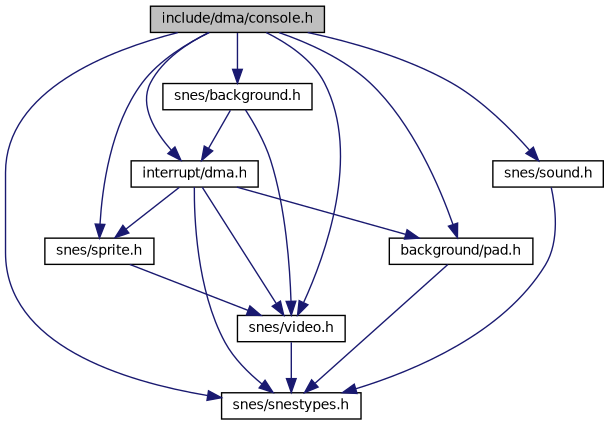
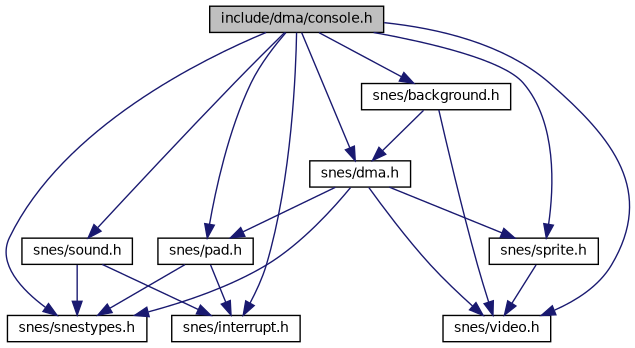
(195, 174) -> (360, 174)
(461, 251) -> (206, 251)
none -> (236, 329)
(291, 360) -> none
